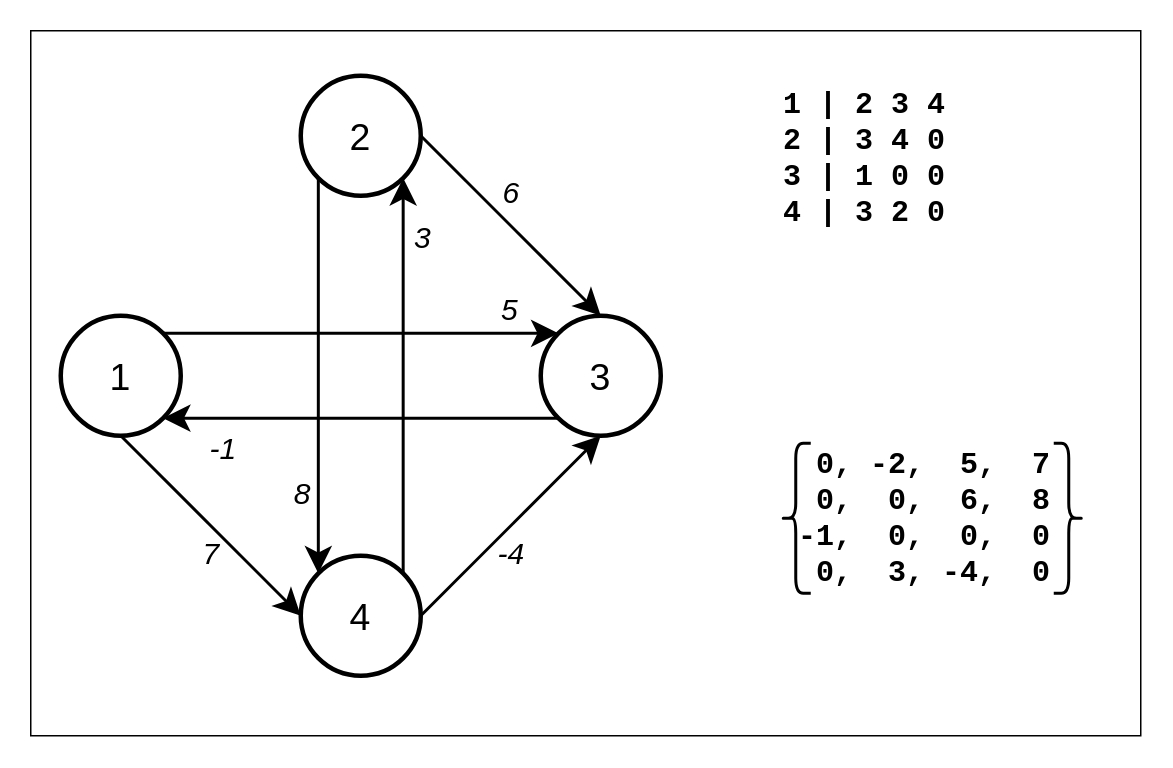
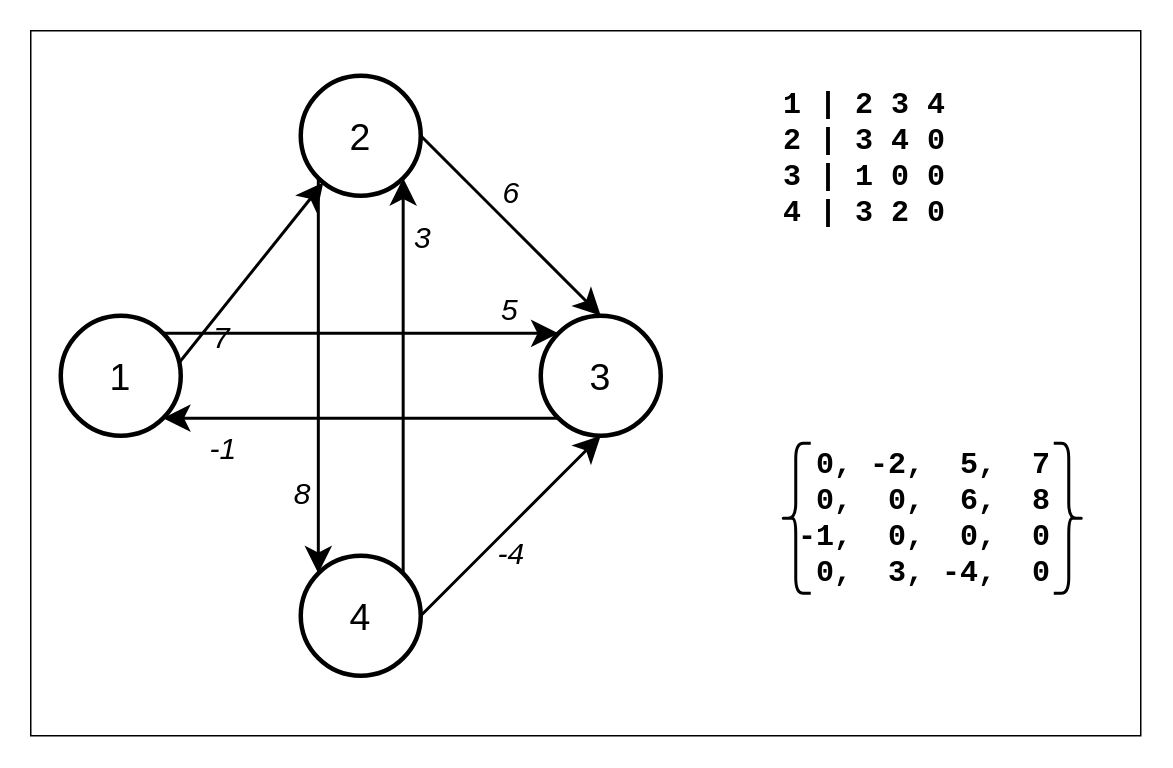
(204, 519) -> (245, 280)
